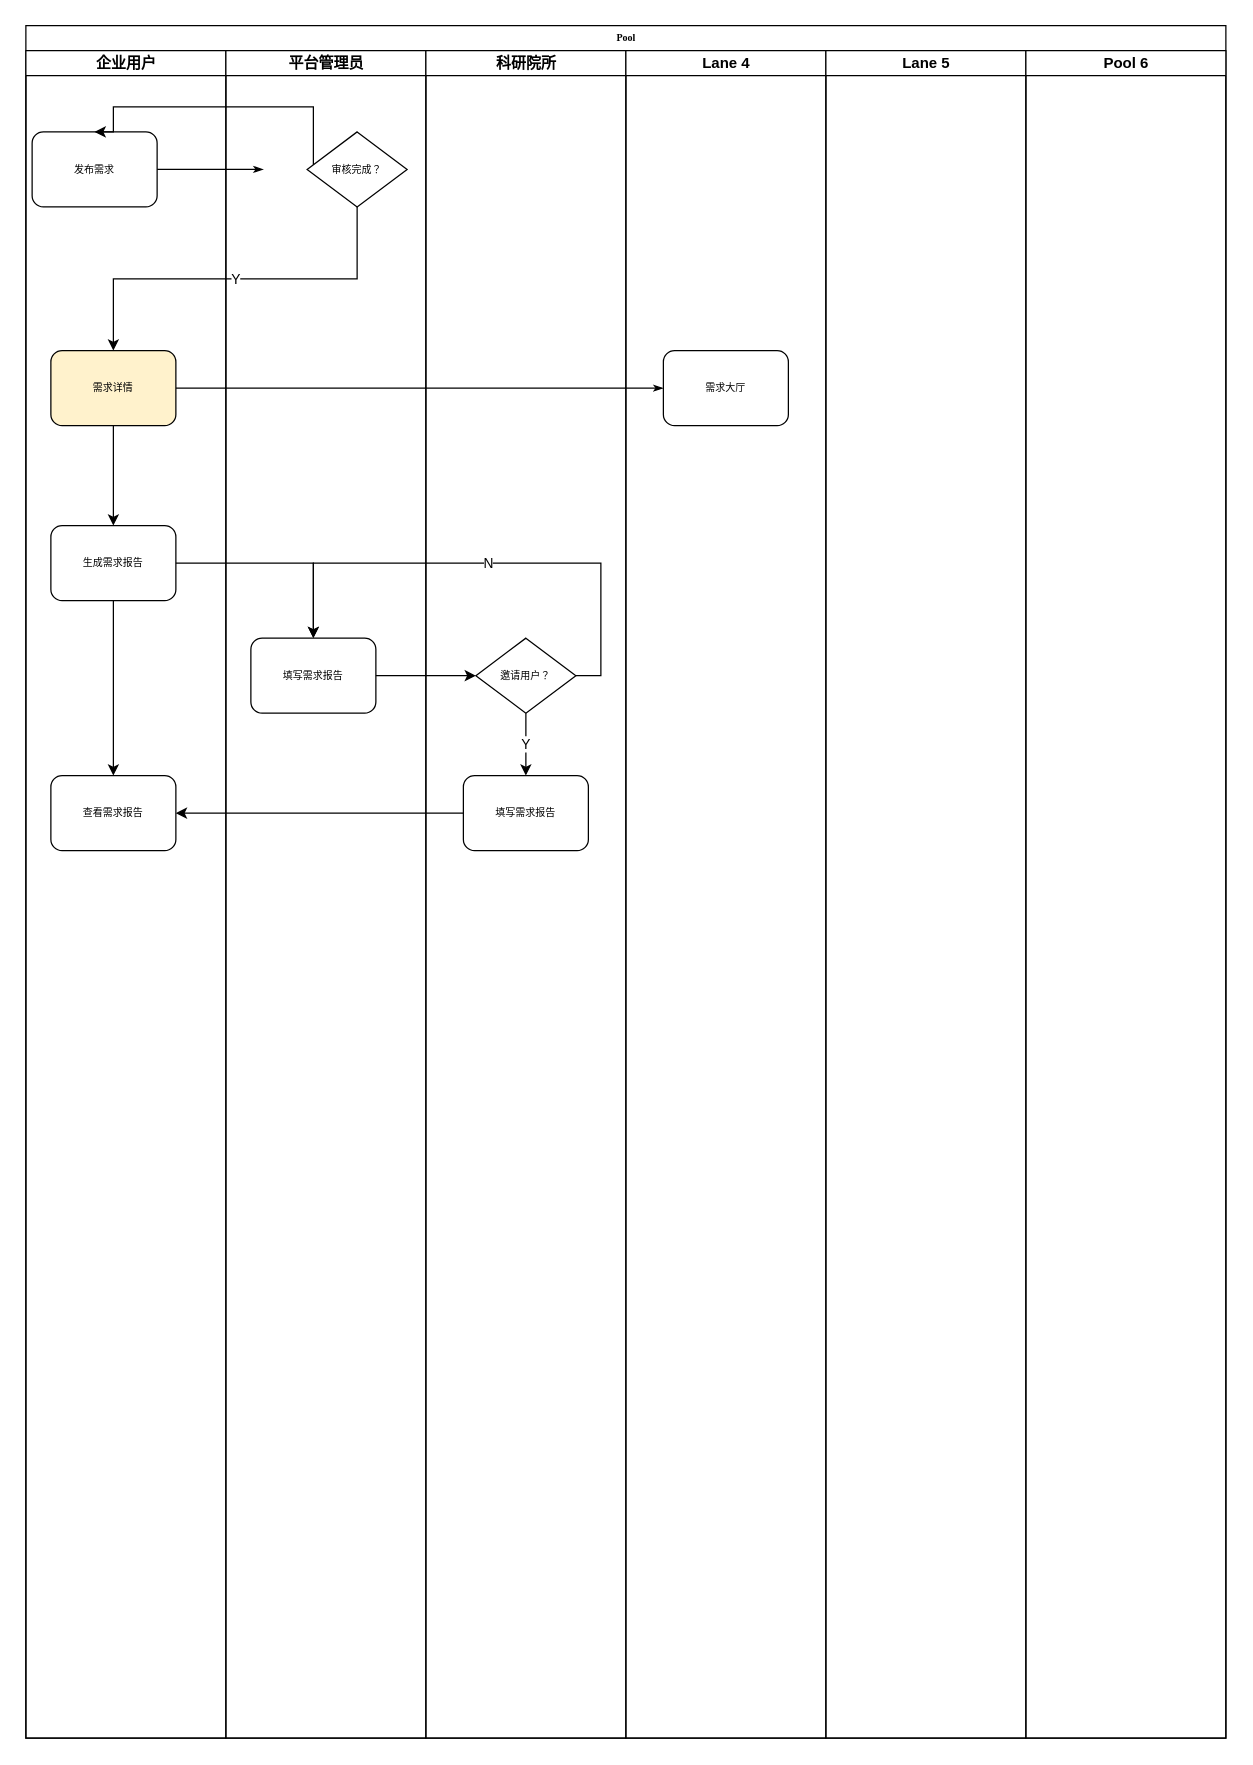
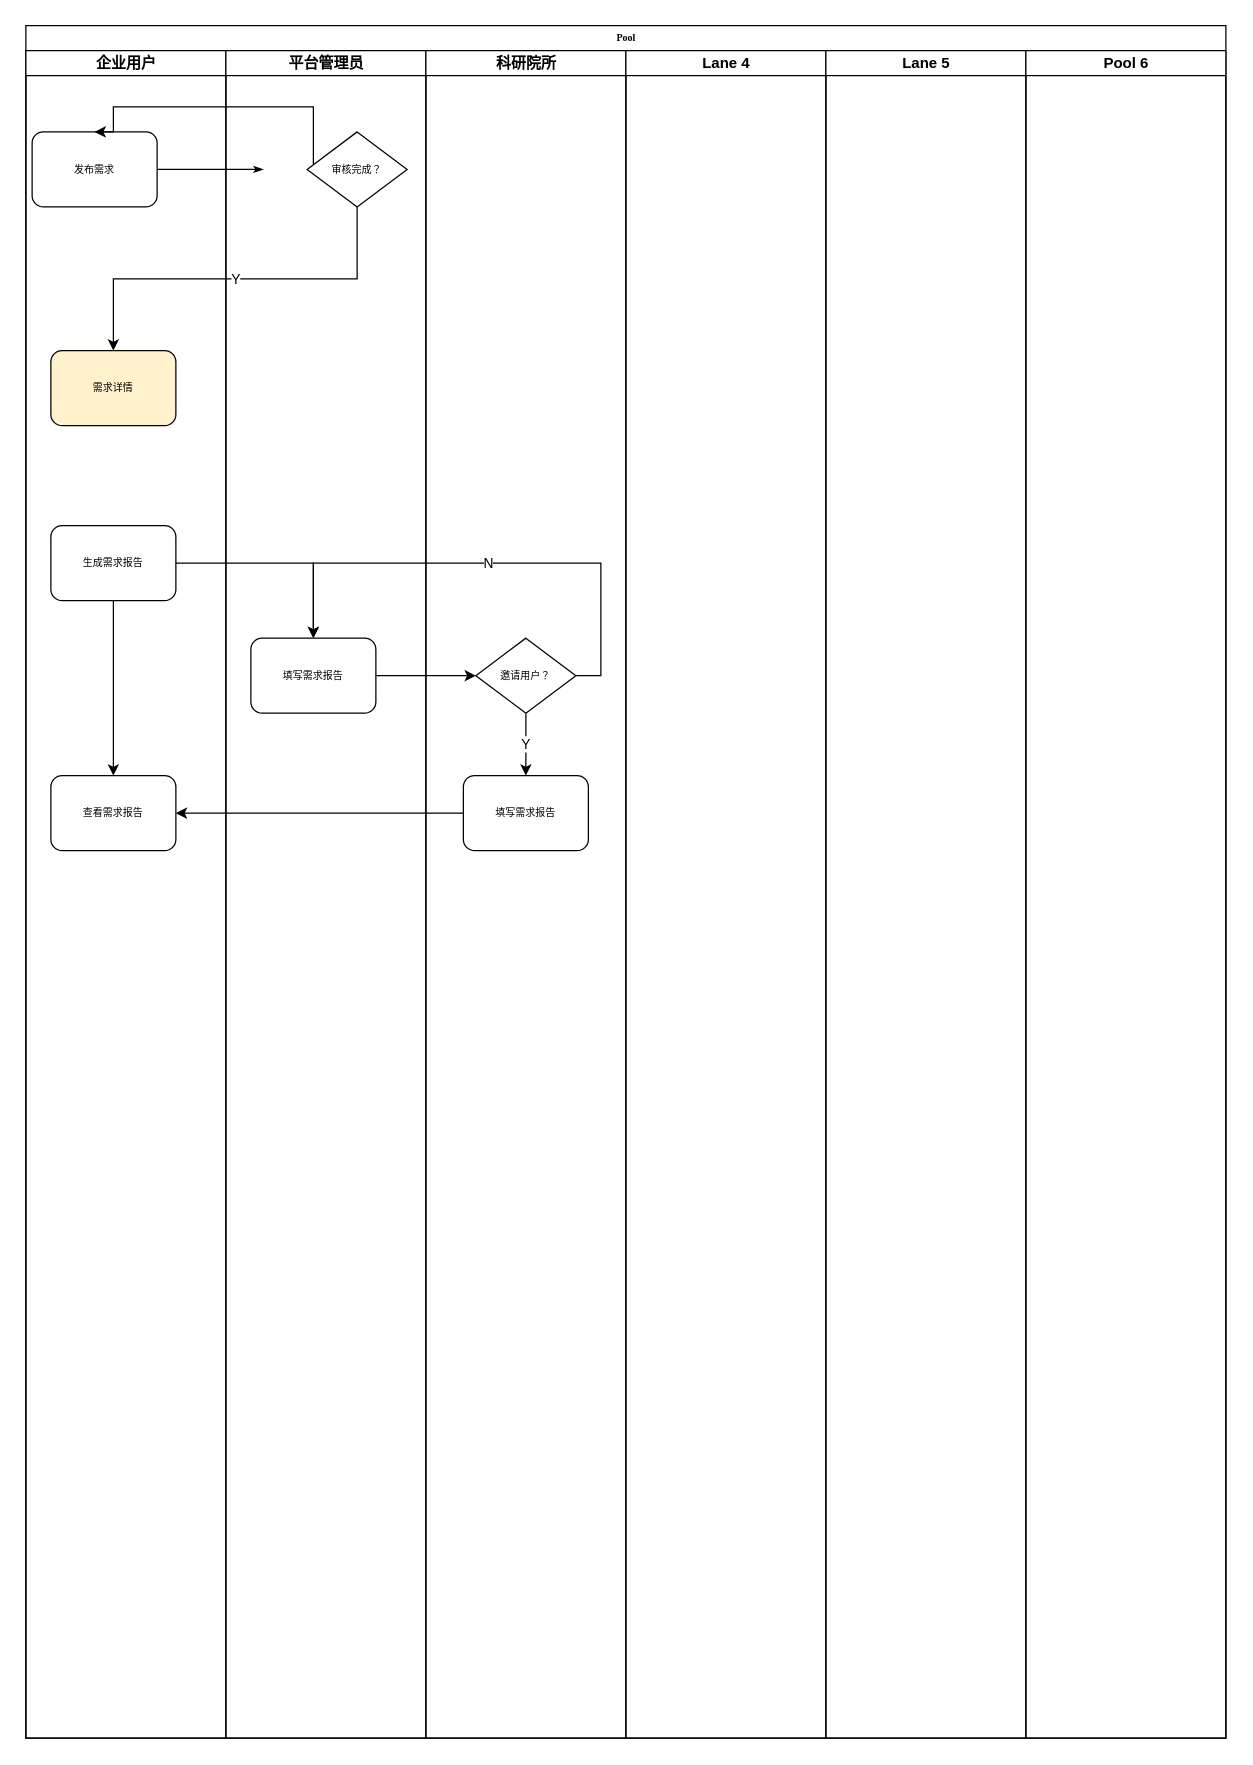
(416, 388) -> none
(726, 388) -> none
(113, 472) -> none
